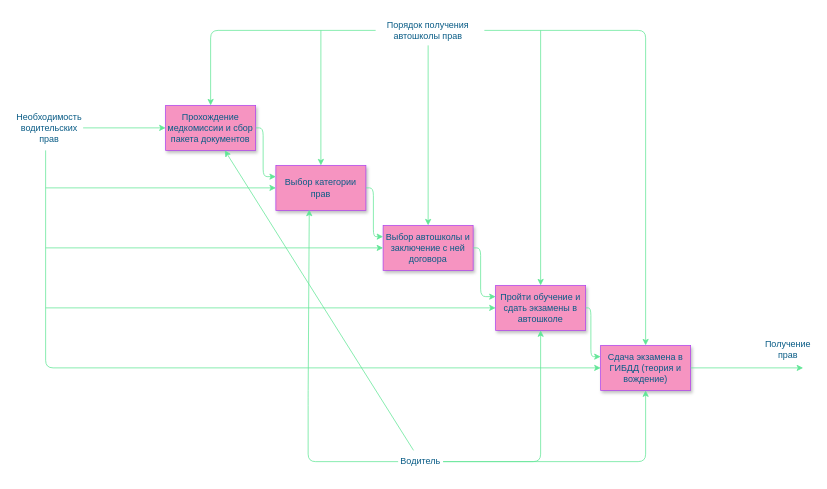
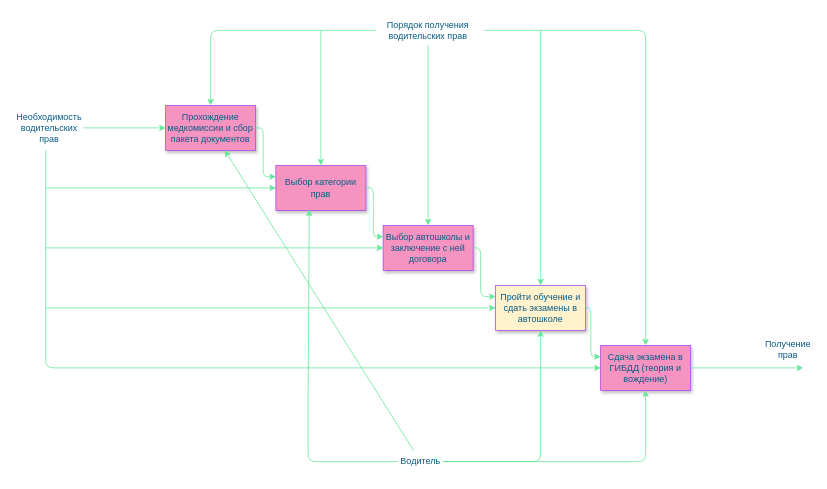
(428, 30) -> (428, 30)
(540, 308) -> (540, 308)
